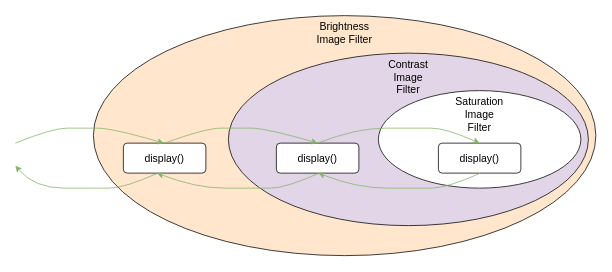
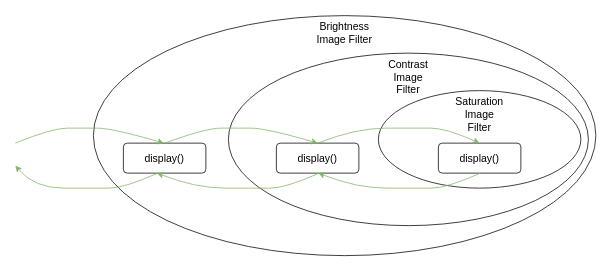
(345, 33) -> (345, 33)
(408, 77) -> (408, 77)
